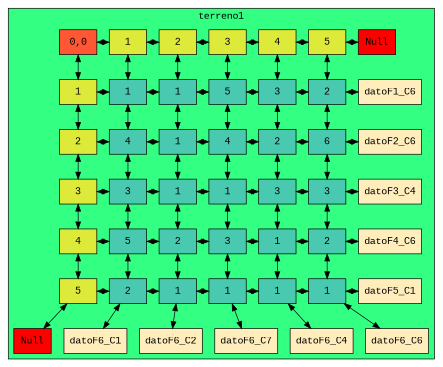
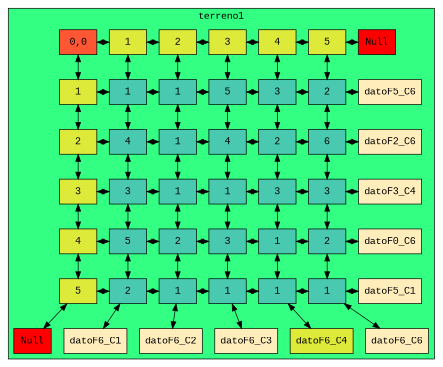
(390, 92) -> (390, 92)
(390, 241) -> (390, 241)
(246, 341) -> (246, 341)
(322, 341) -> (322, 341)
